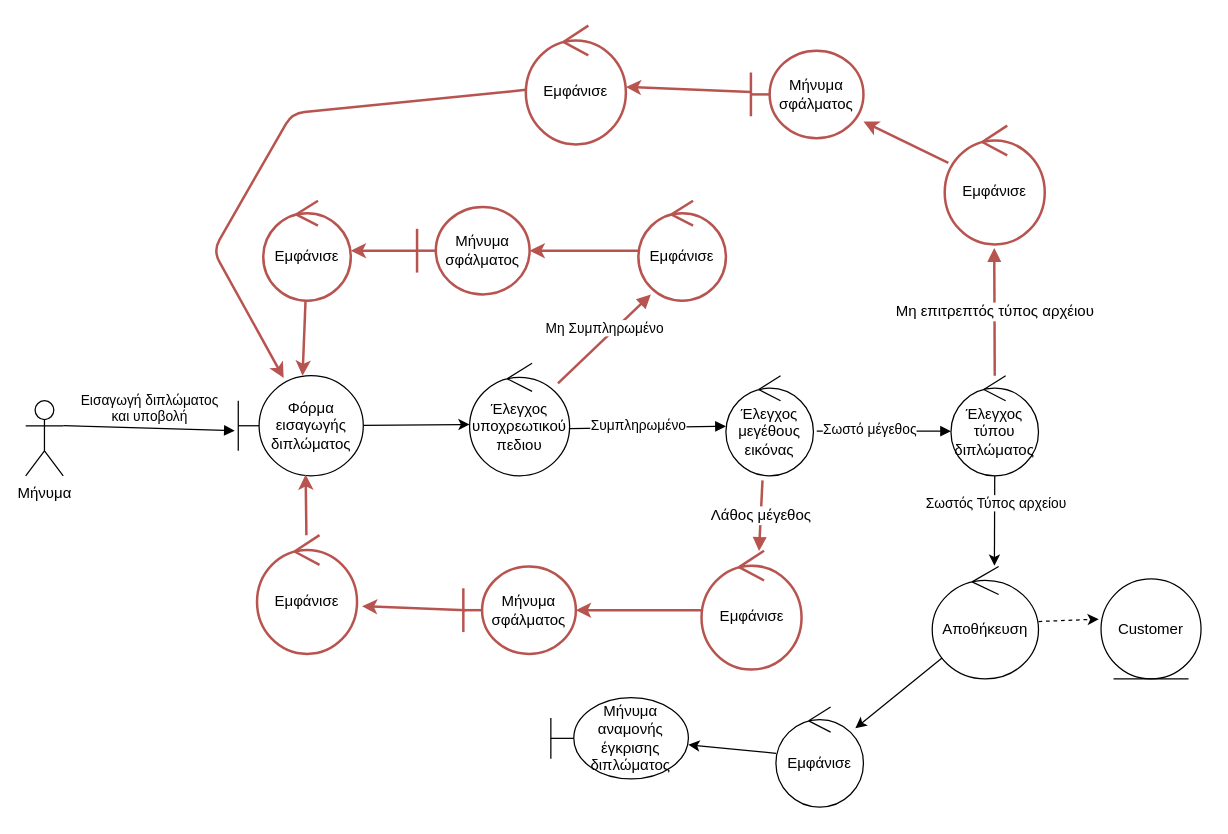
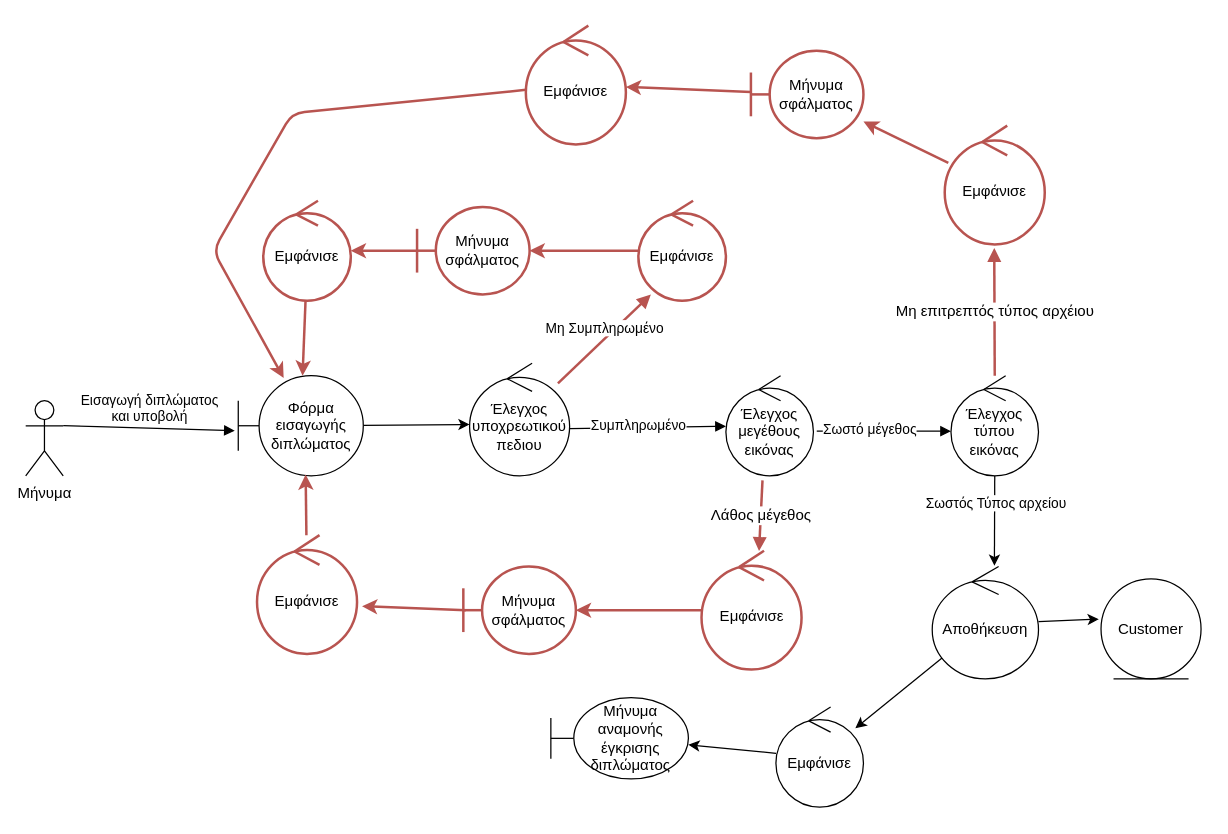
(994, 432) -> (994, 432)
(1065, 620) -> (1065, 620)
